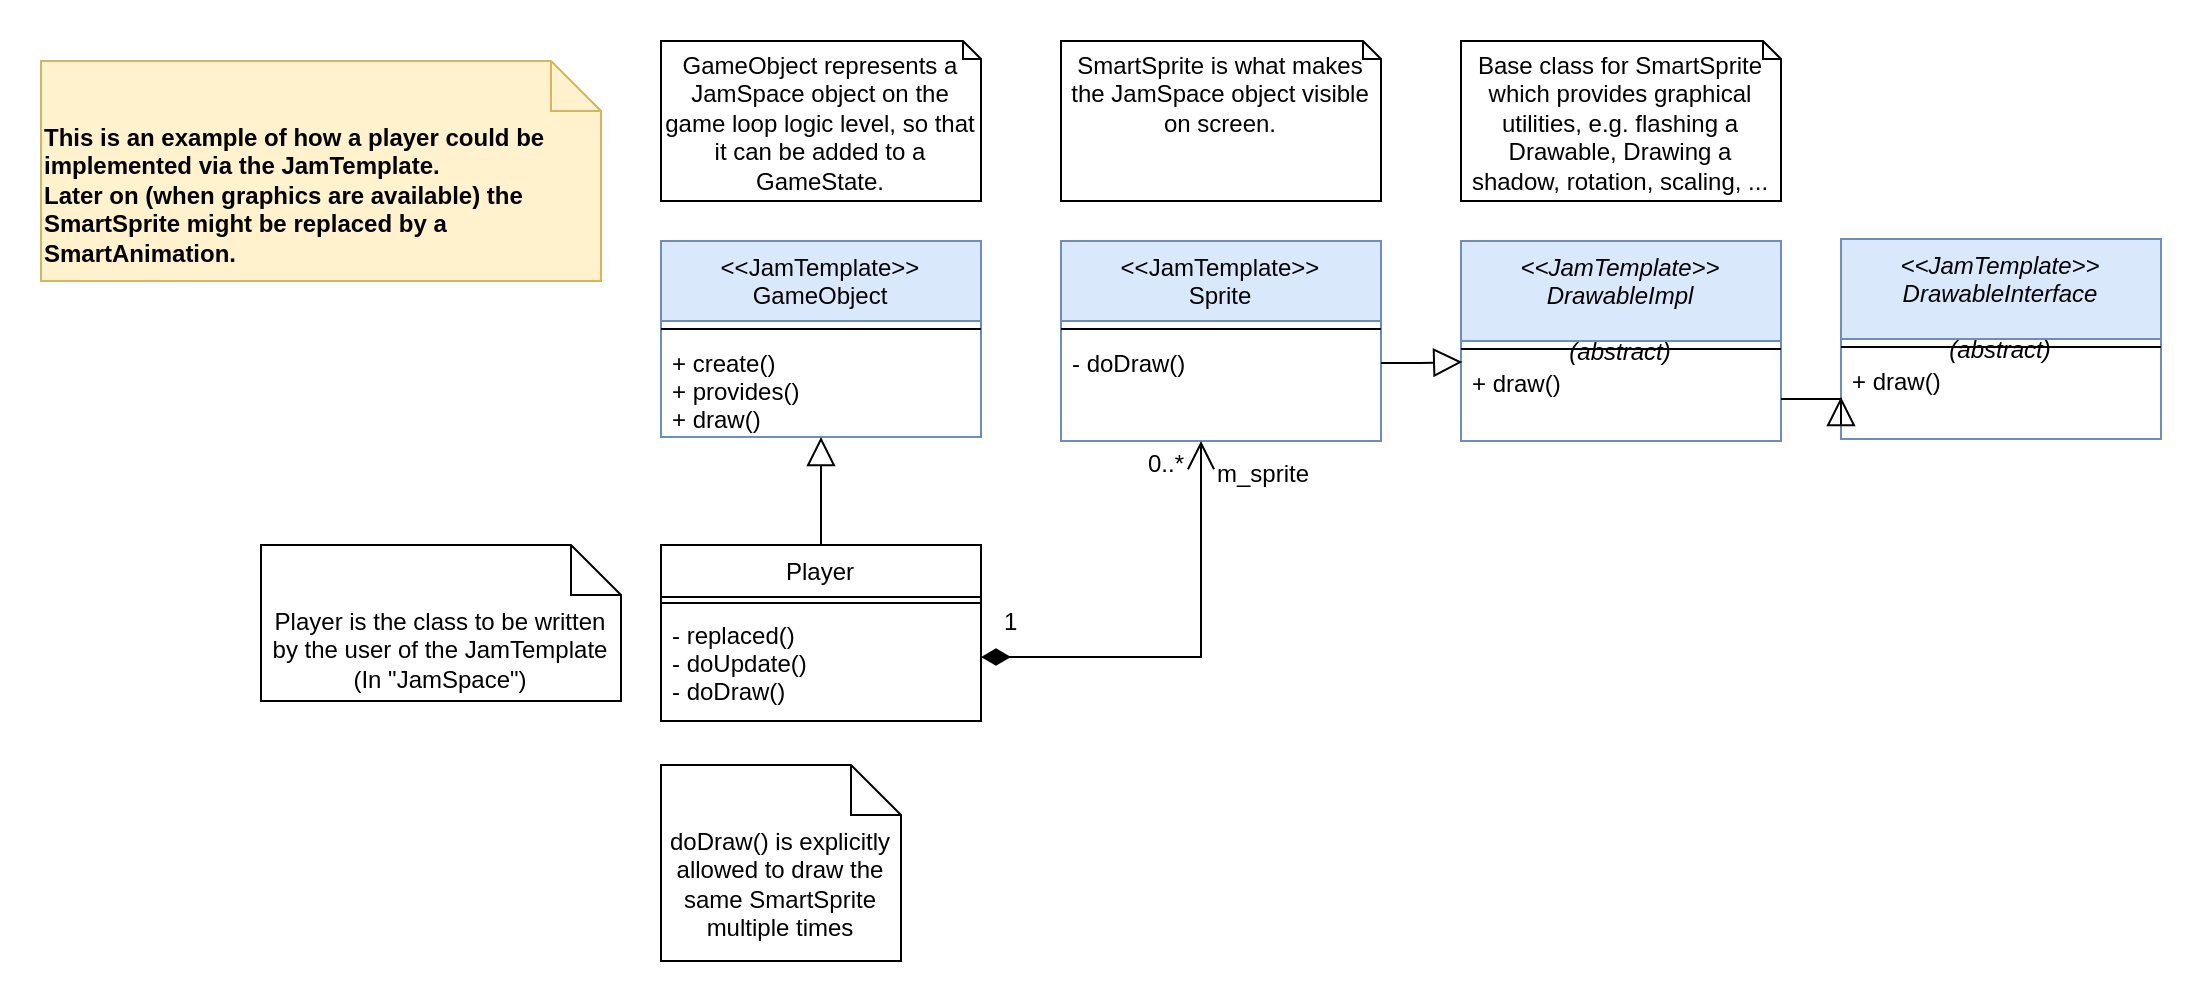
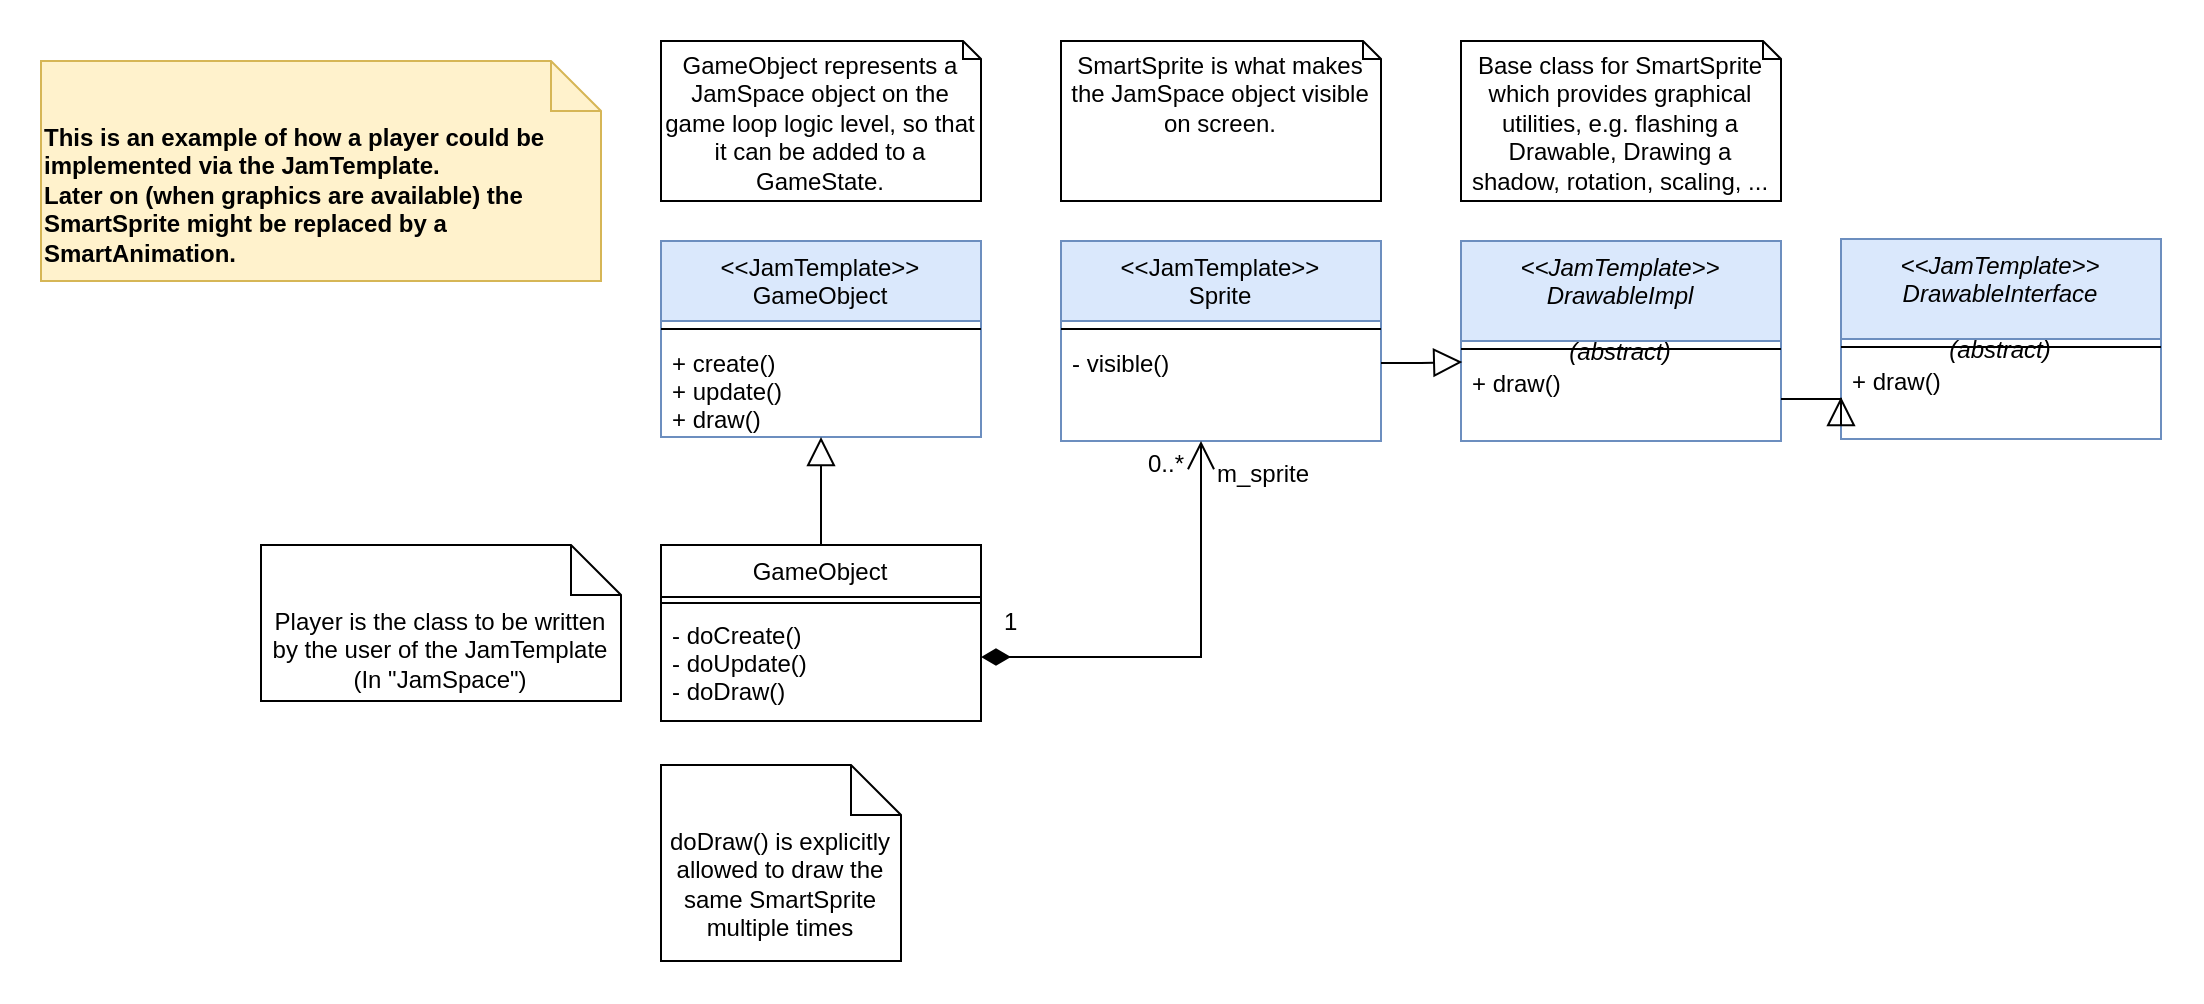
(736, 364) -> (736, 364)
(1136, 364) -> (1133, 364)
(820, 572) -> (820, 572)
(746, 636) -> (750, 636)
